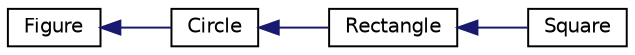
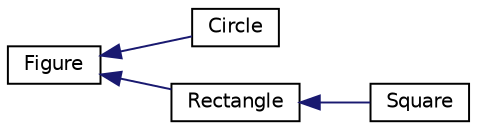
(304, 28) -> (146, 84)
